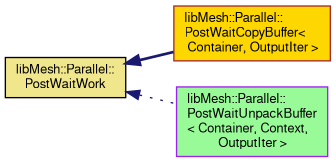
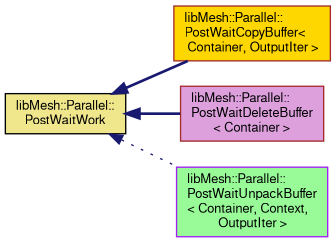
none -> (252, 114)
